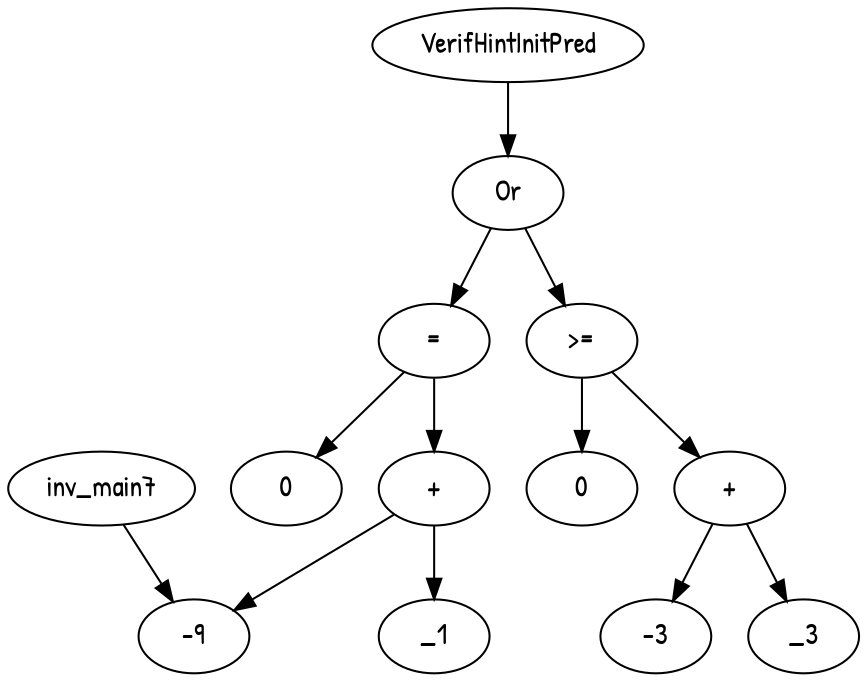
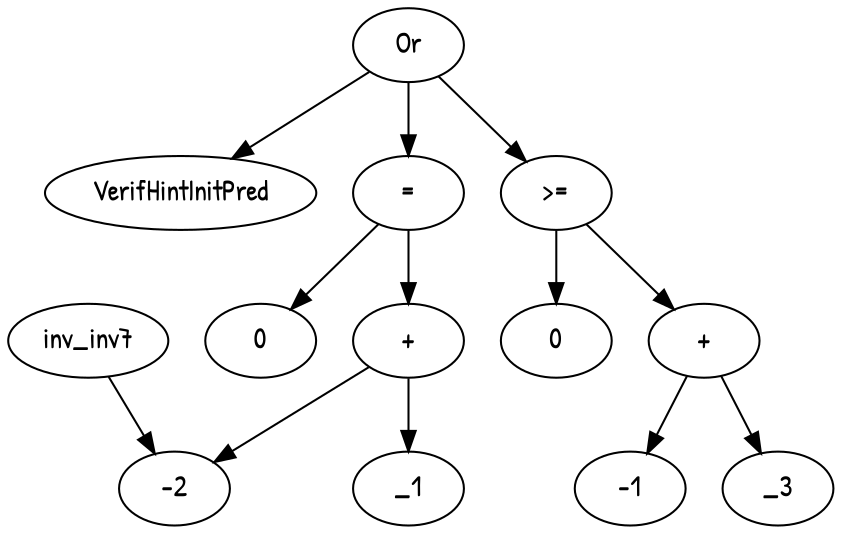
(508, 109) -> (310, 110)
(102, 489) -> (88, 341)
(194, 636) -> (174, 489)
(656, 636) -> (630, 489)
